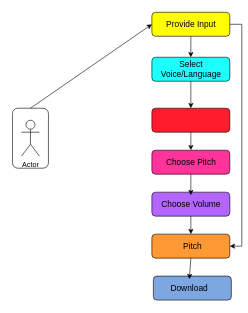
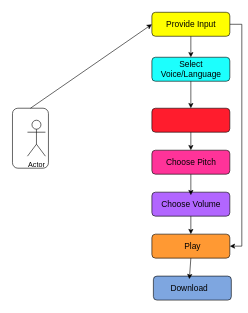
(30, 138) -> (36, 138)
(193, 246) -> (193, 246)
